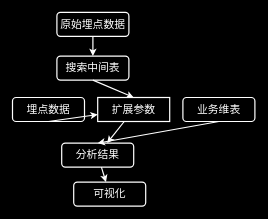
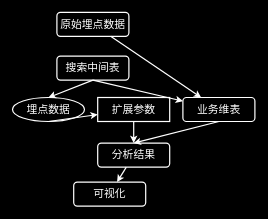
(93, 44) -> (154, 66)
none -> (72, 88)
(110, 88) -> (135, 90)
(48, 110) -> (48, 110)
(98, 155) -> (134, 155)
